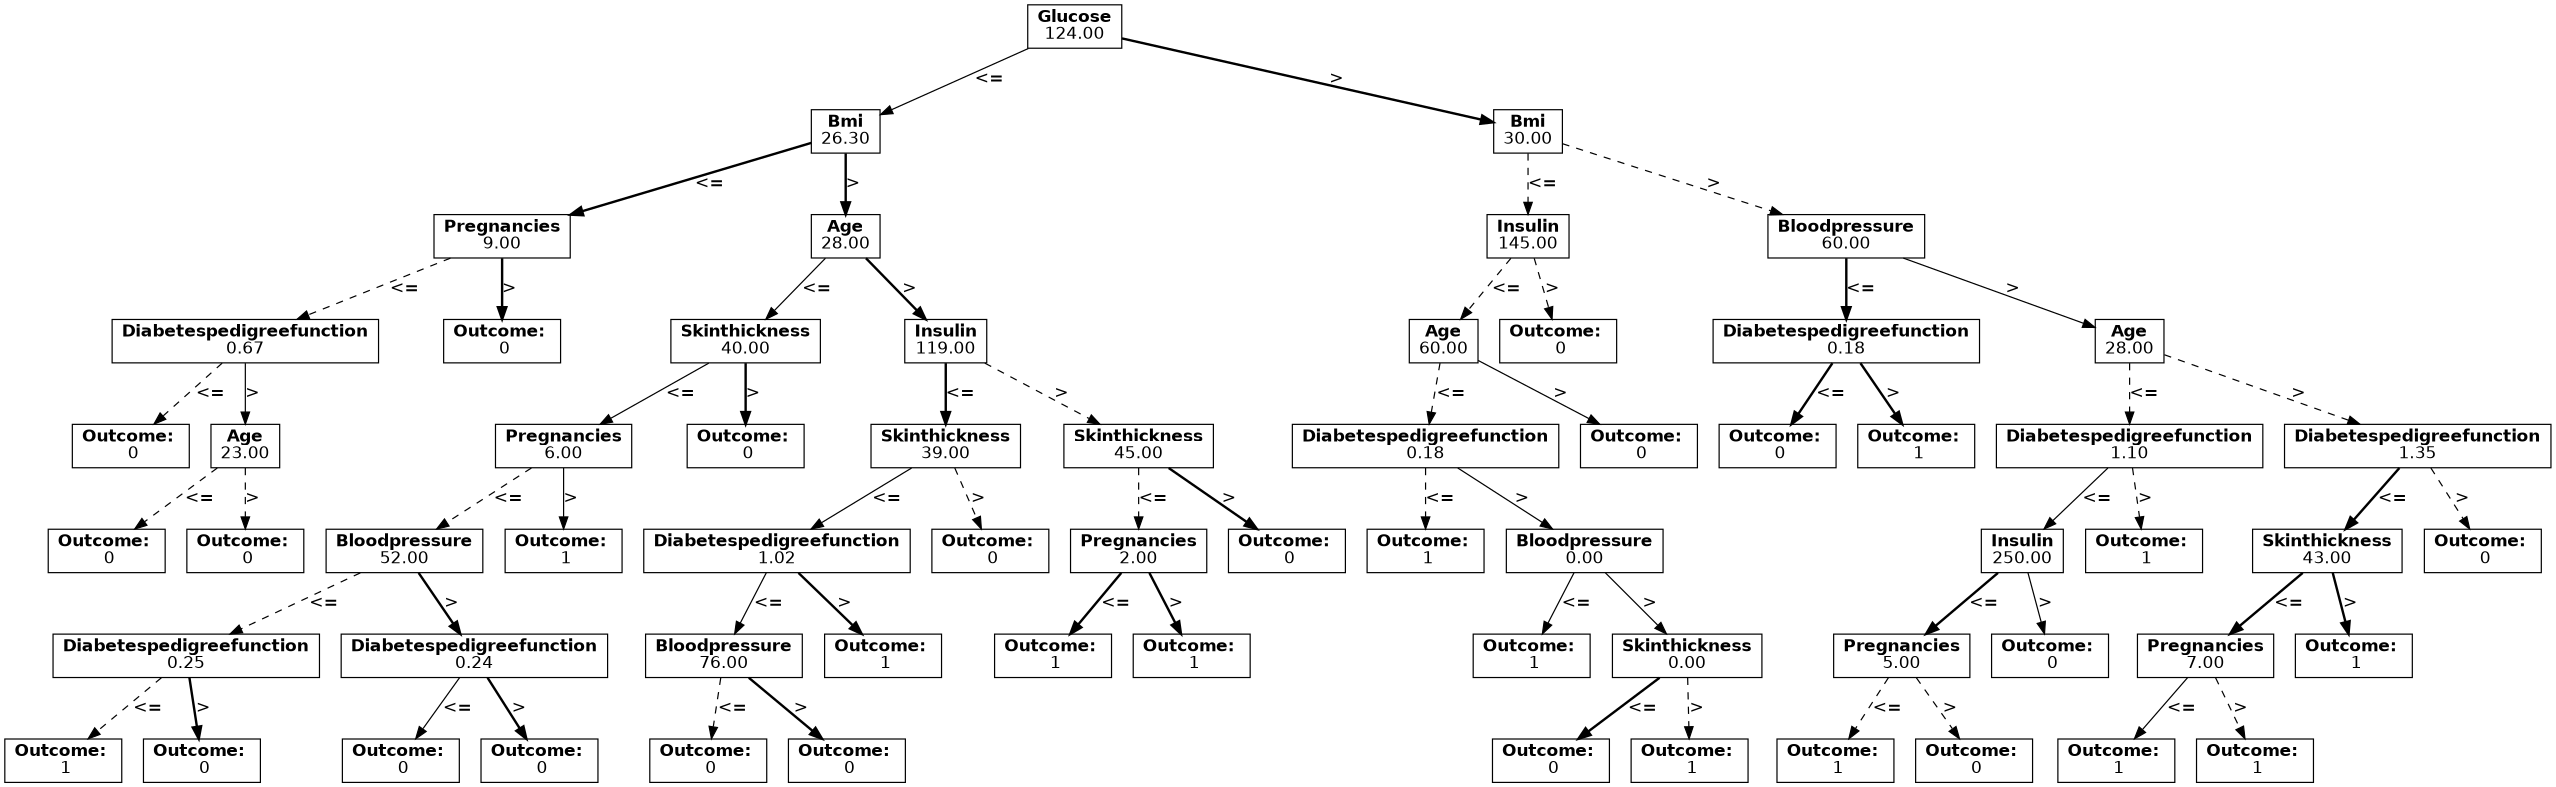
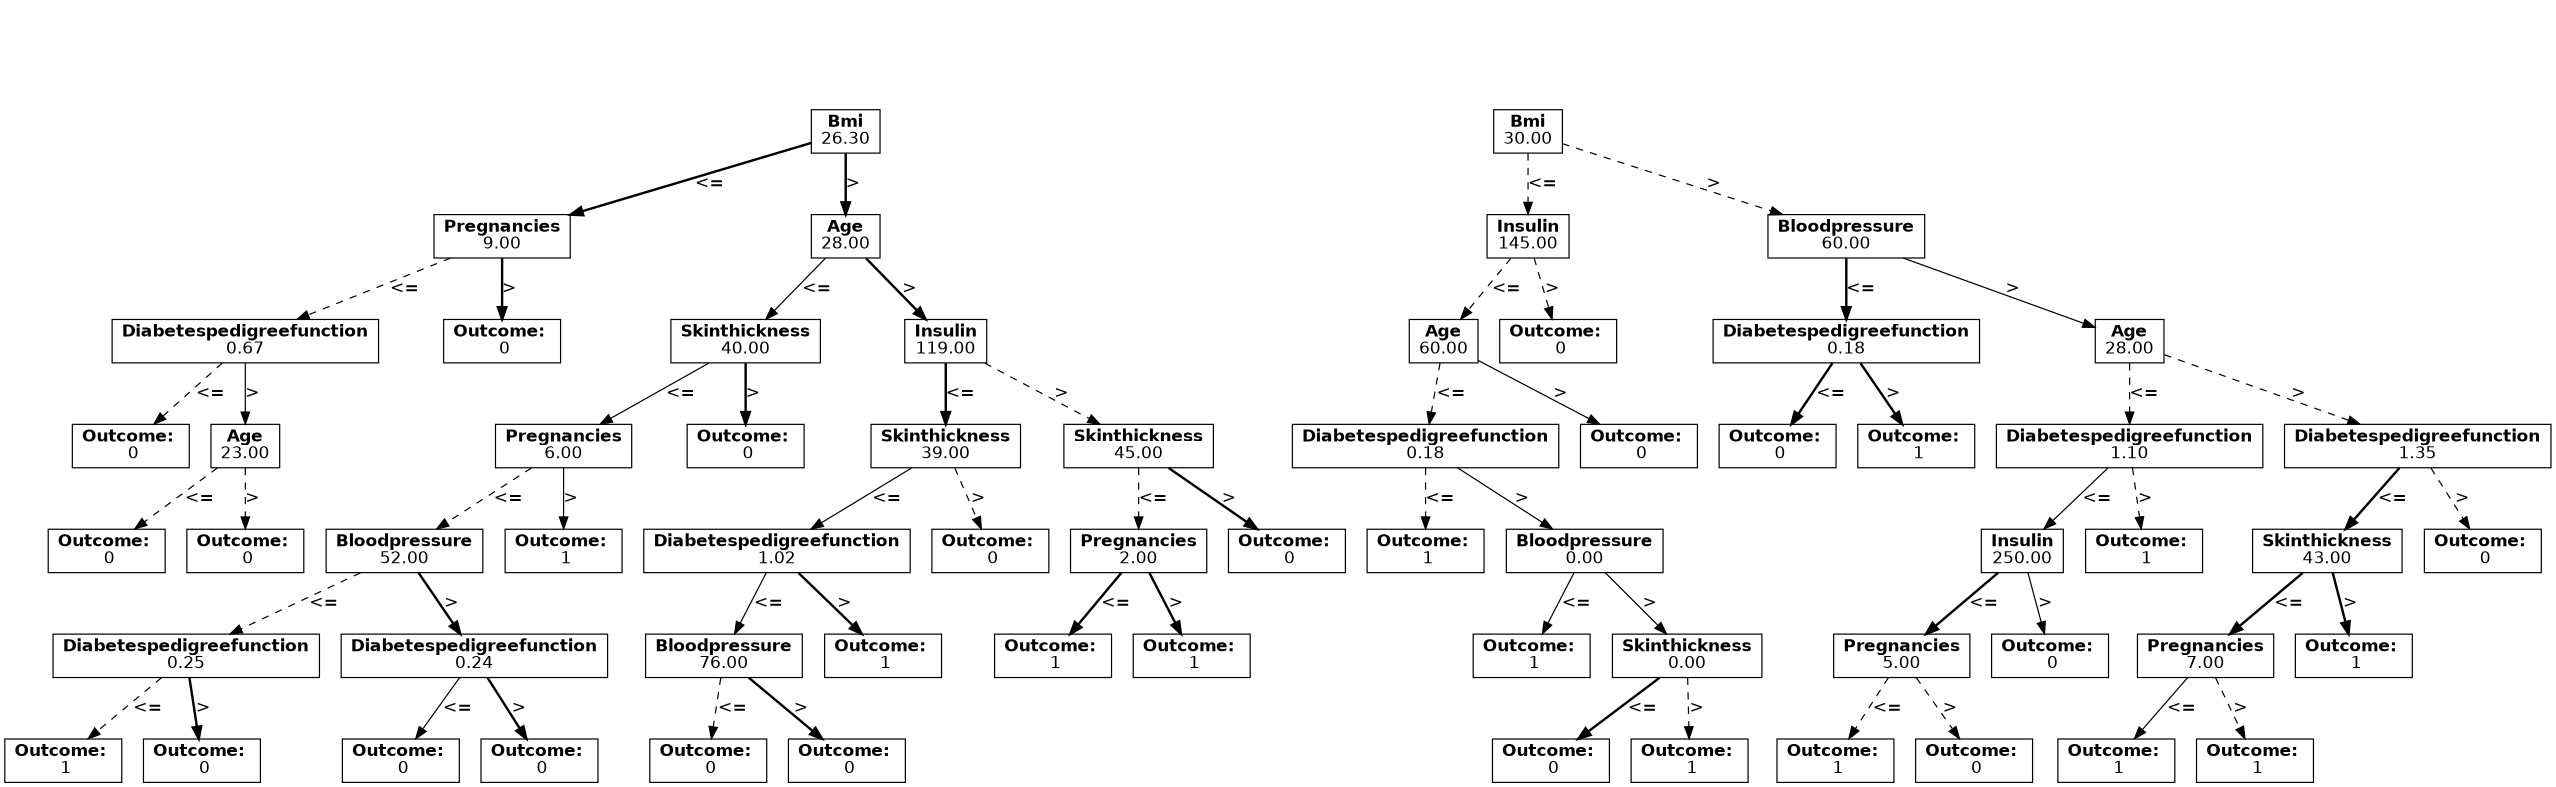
(1075, 27) -> none
